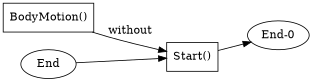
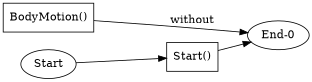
(125, 41) -> (167, 26)
(48, 64) -> (48, 64)
